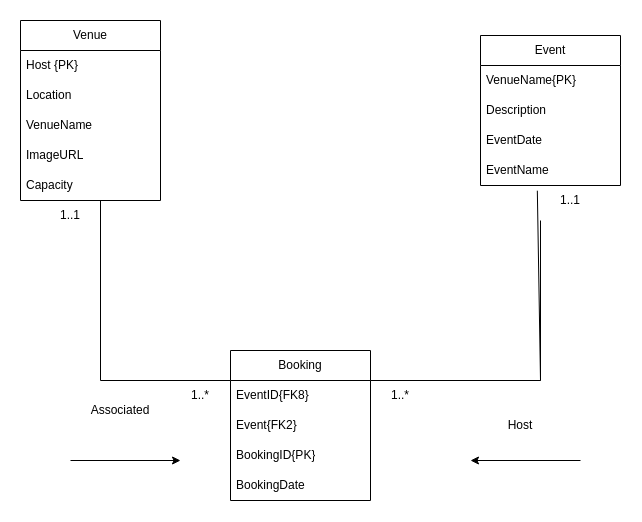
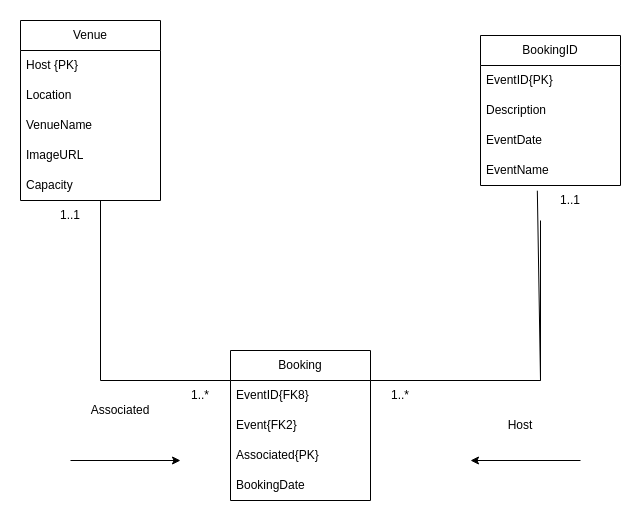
(551, 51) -> (551, 51)
(530, 81) -> (523, 81)
(279, 456) -> (282, 456)
